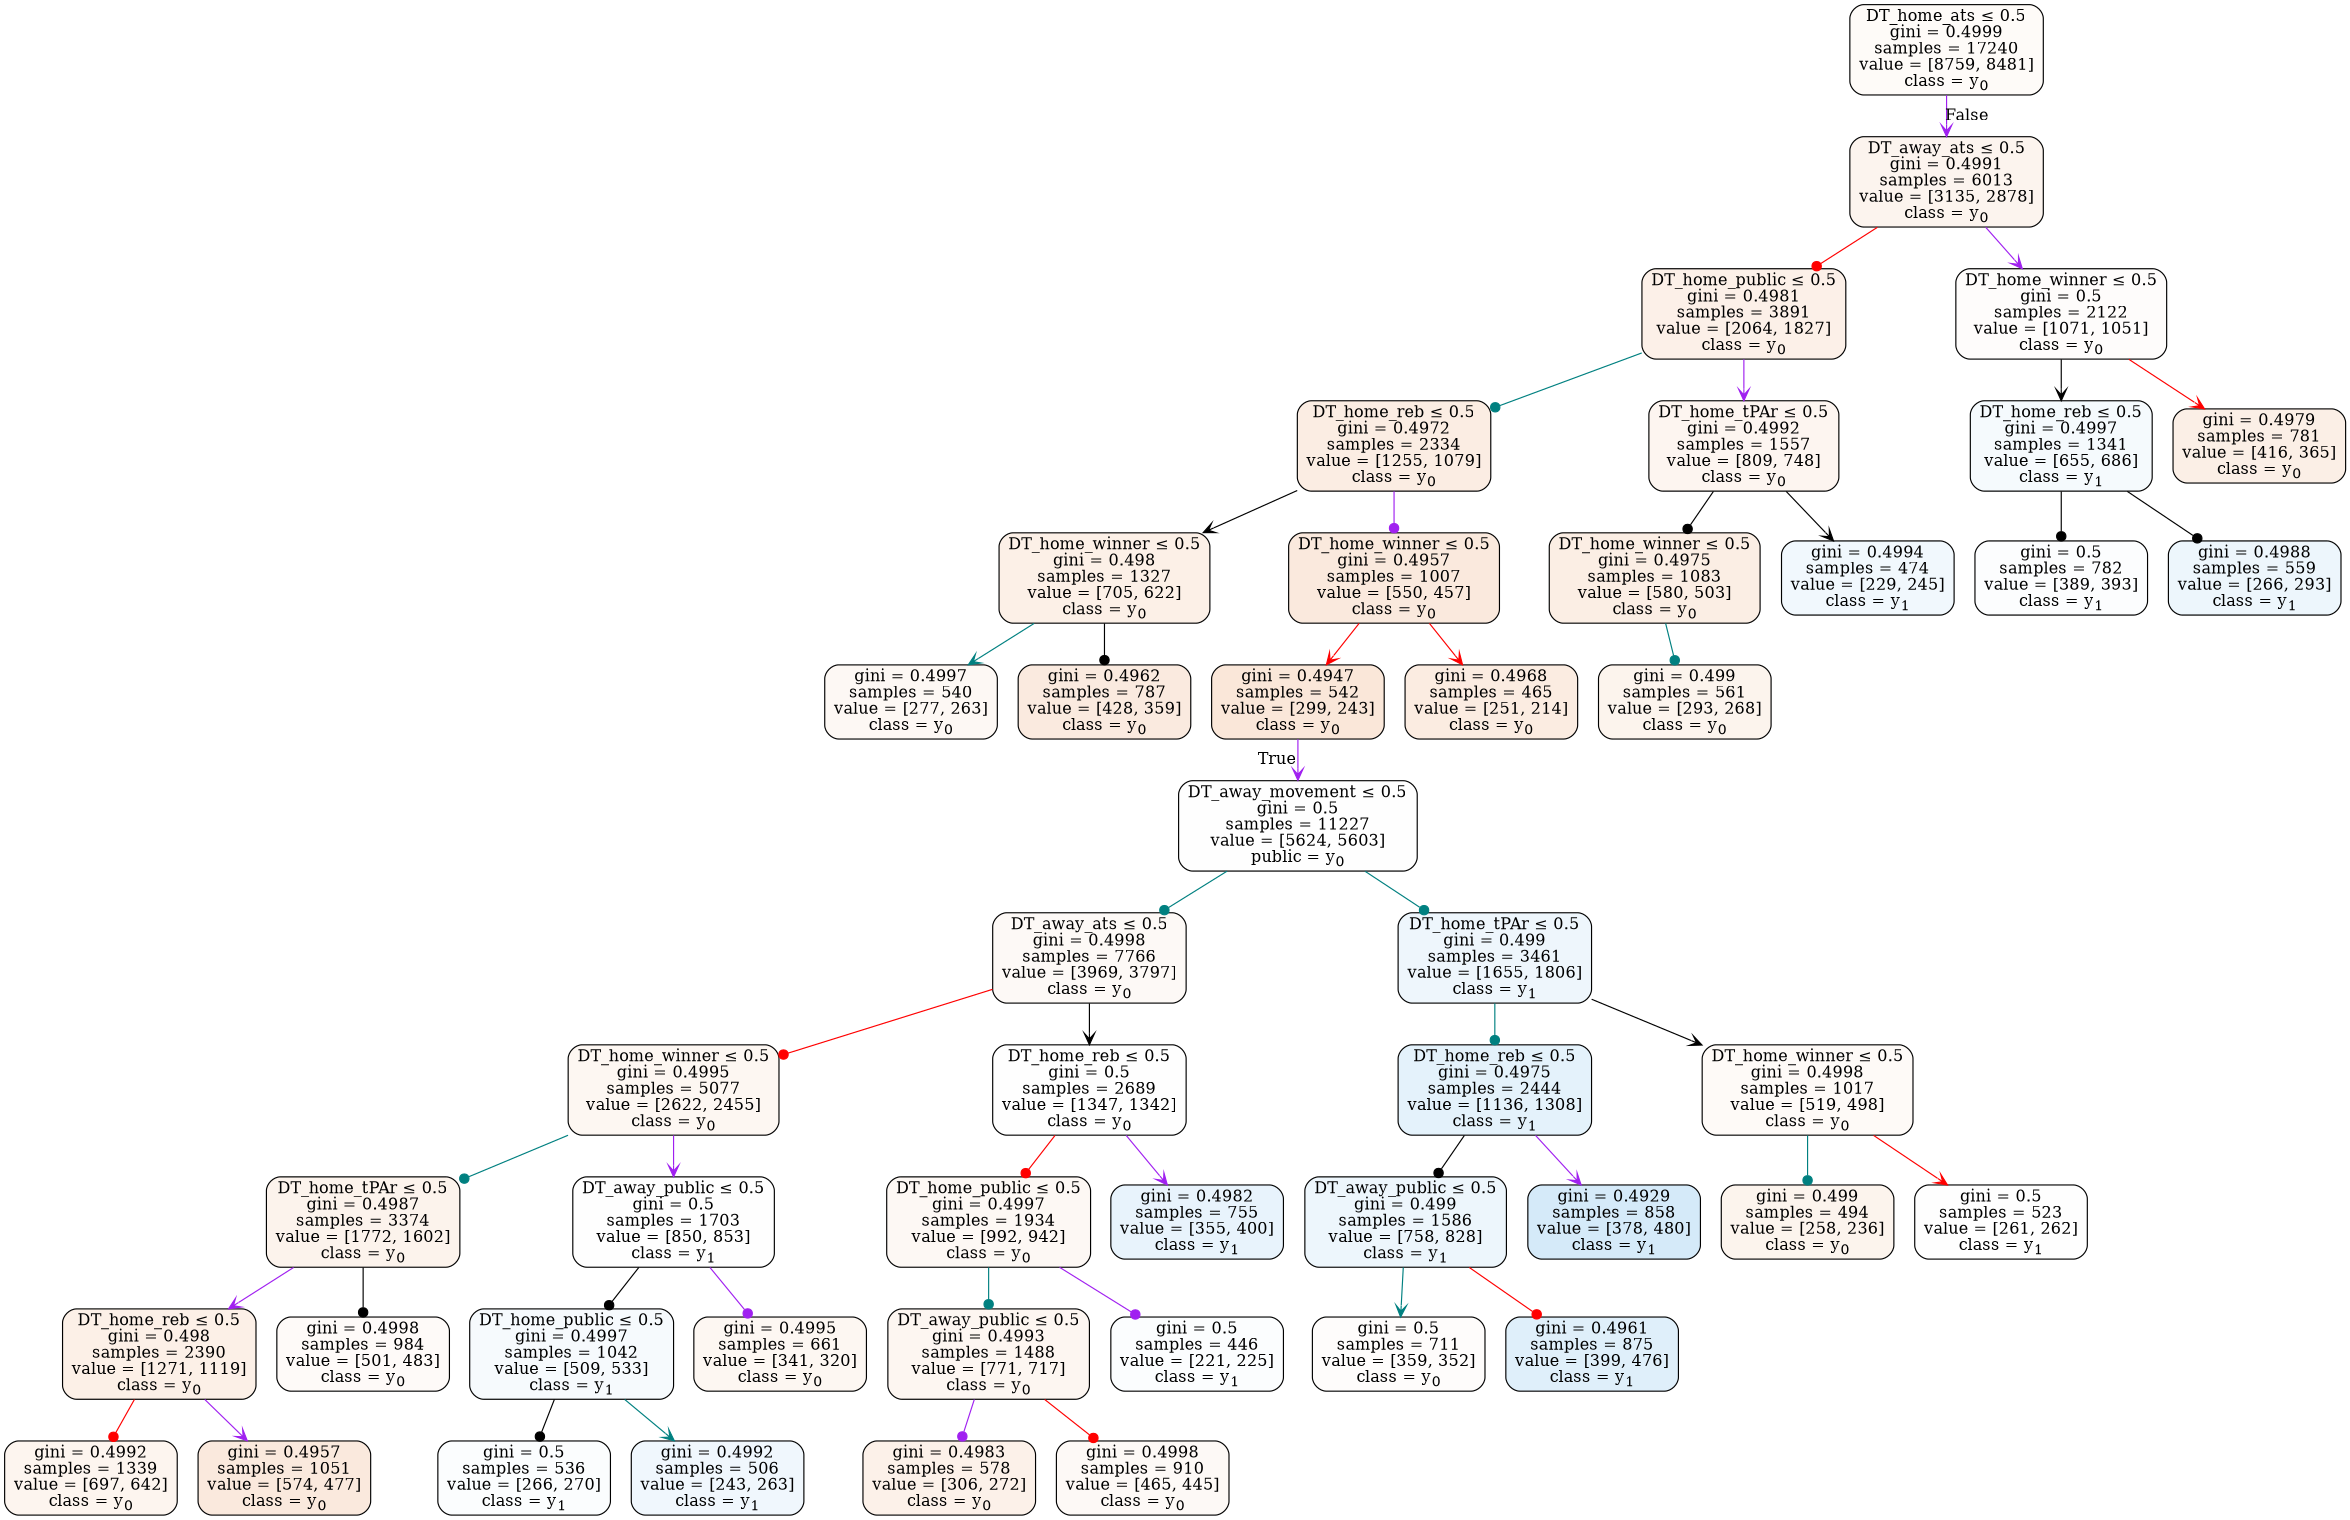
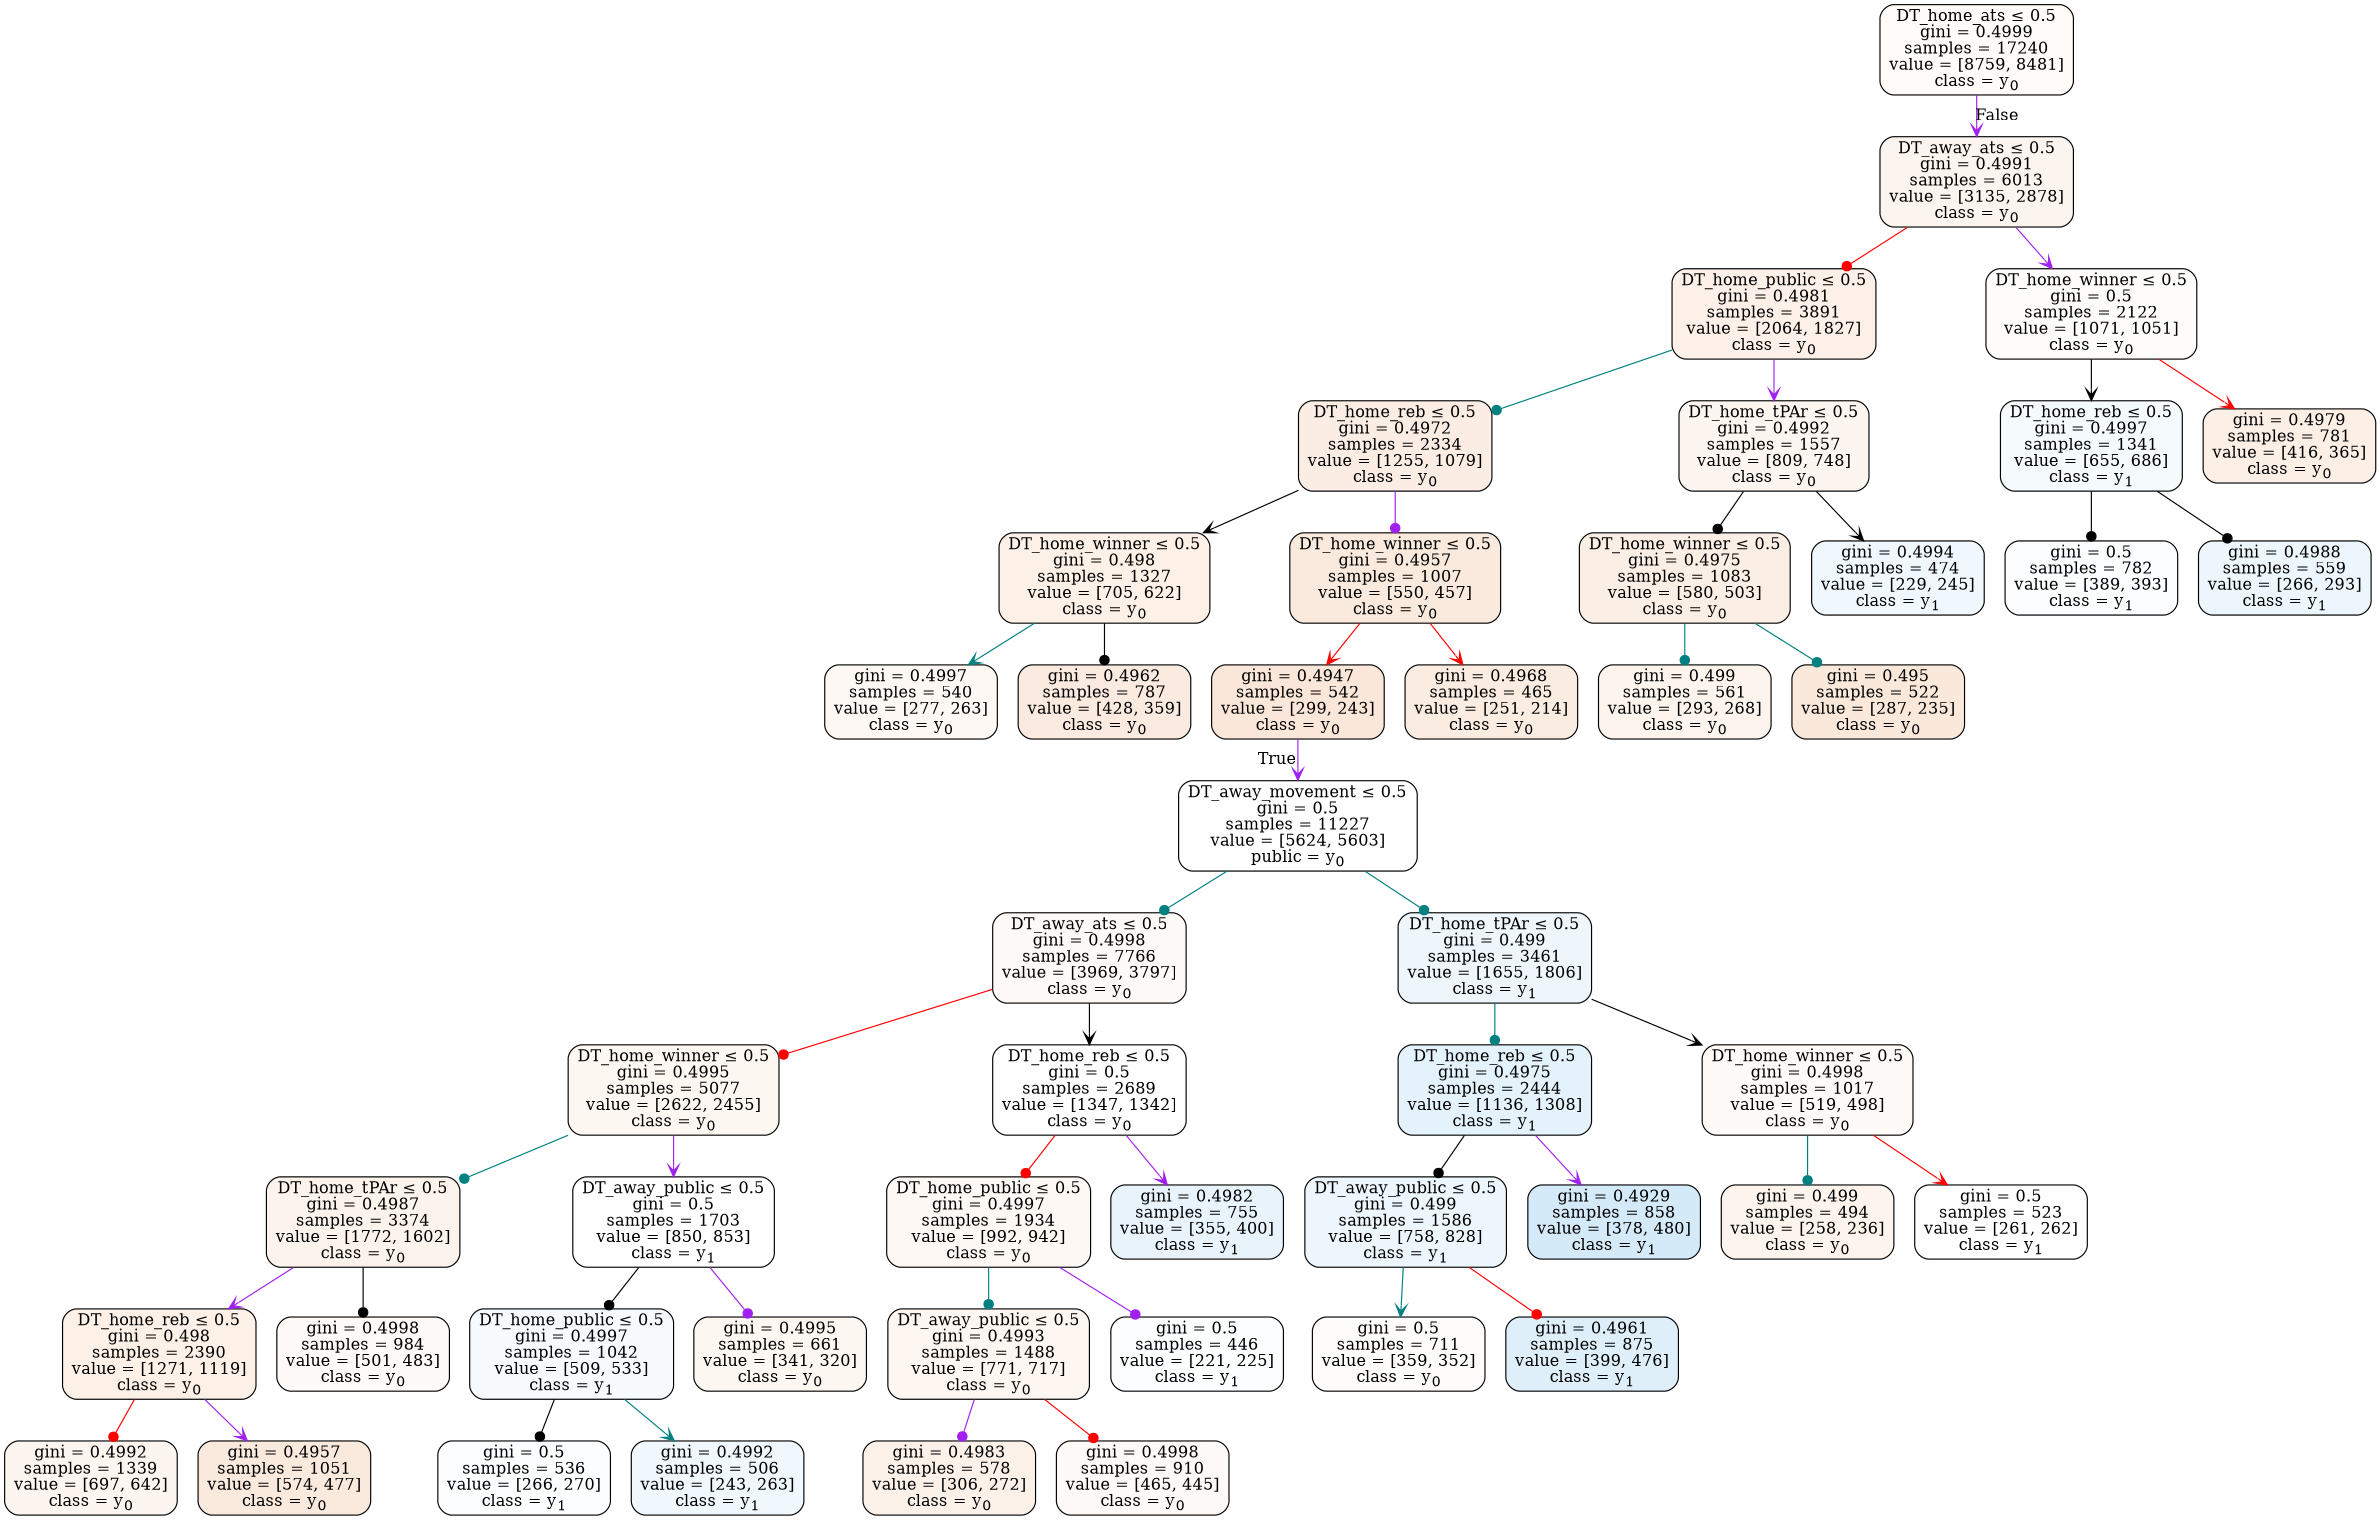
none -> (1878, 702)
